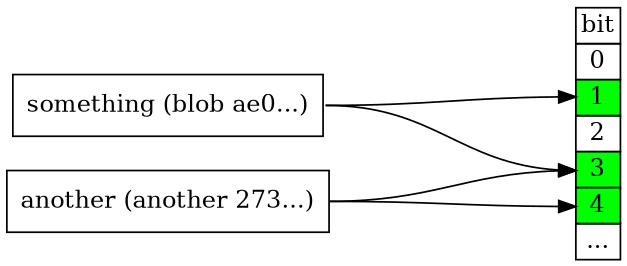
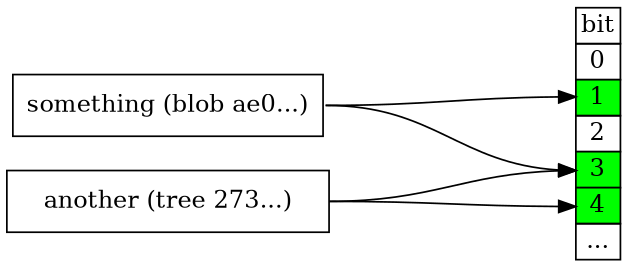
(168, 201) -> (168, 201)
